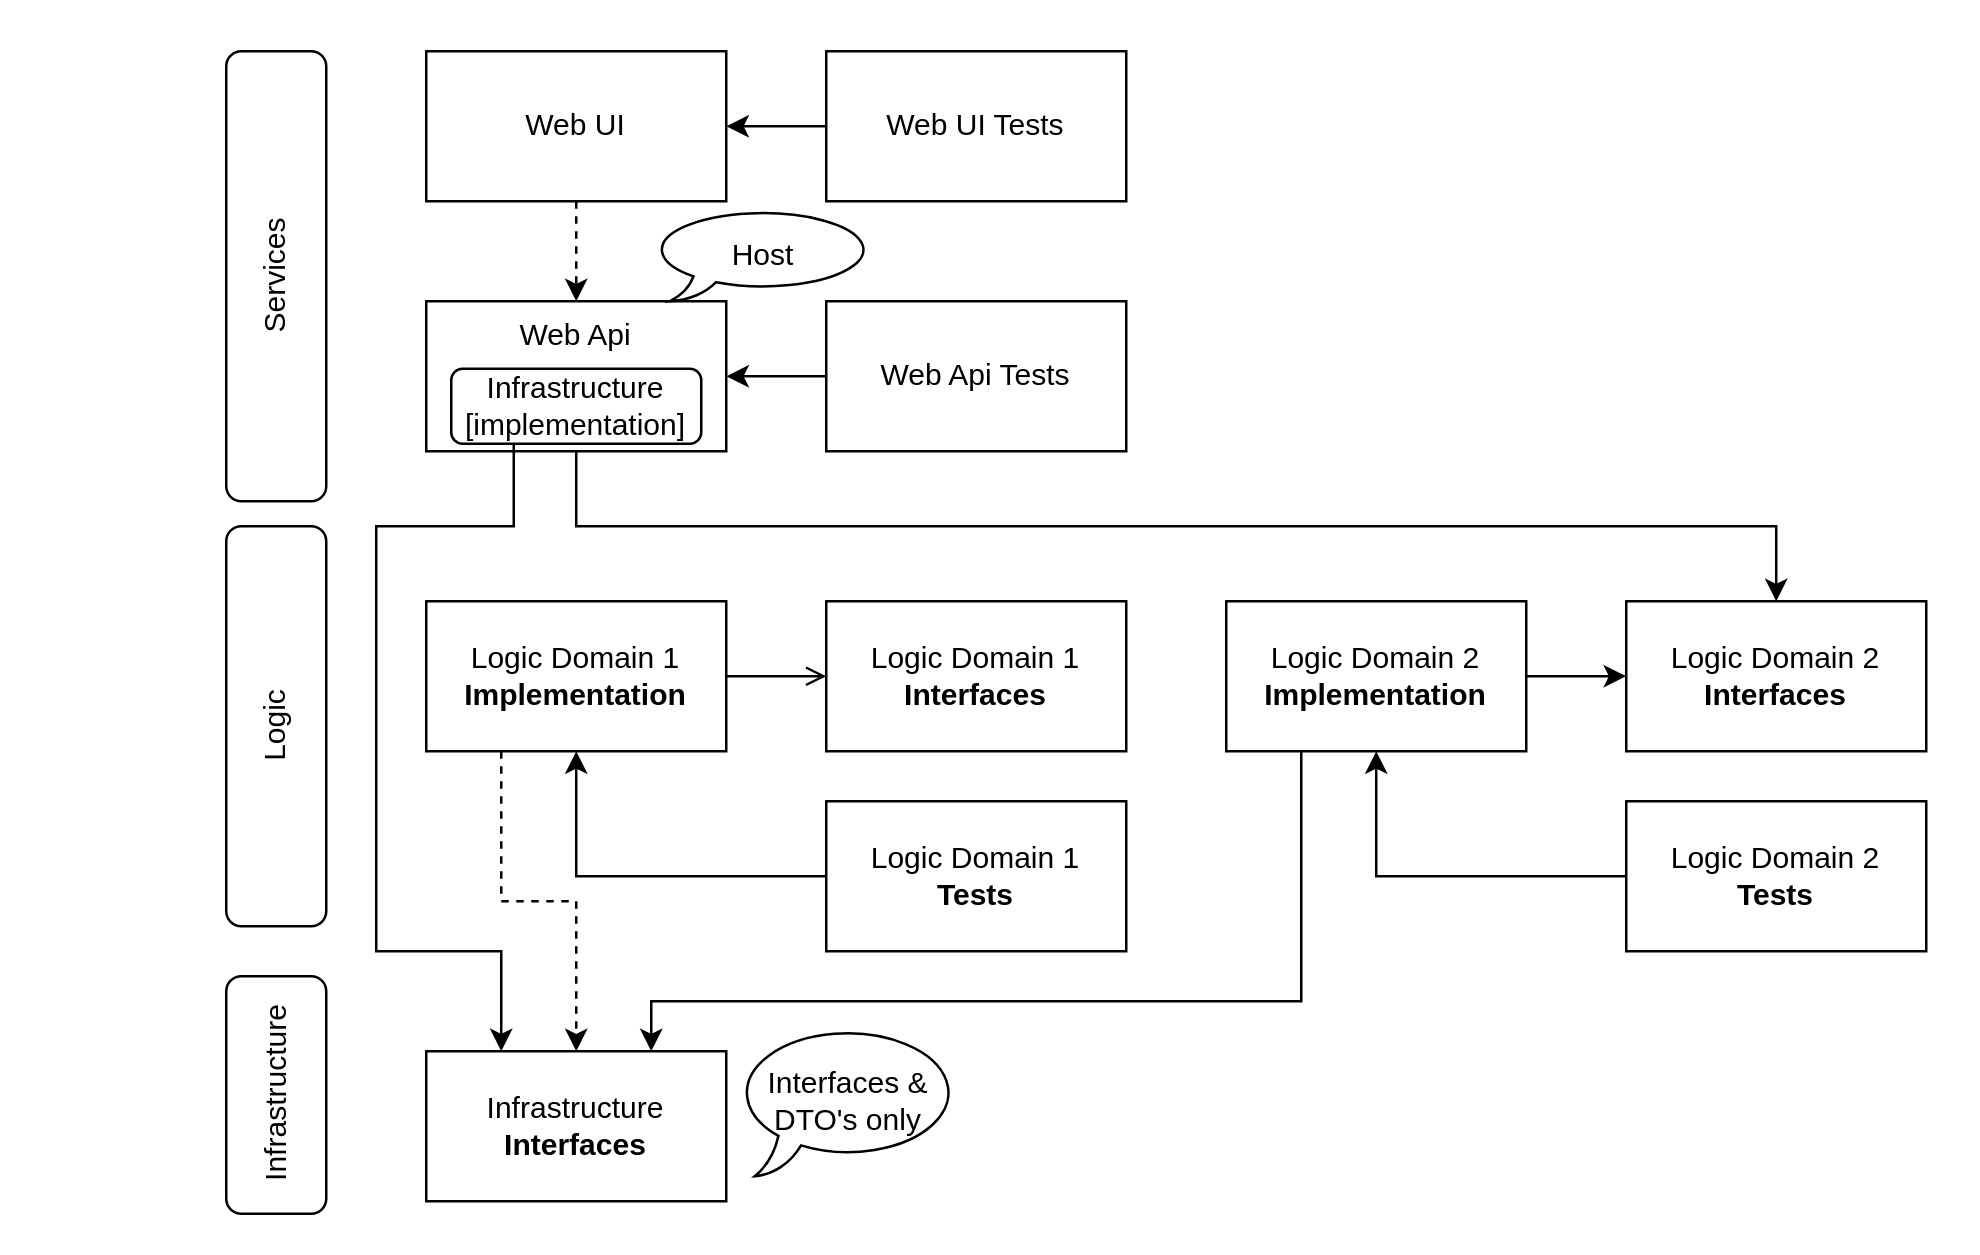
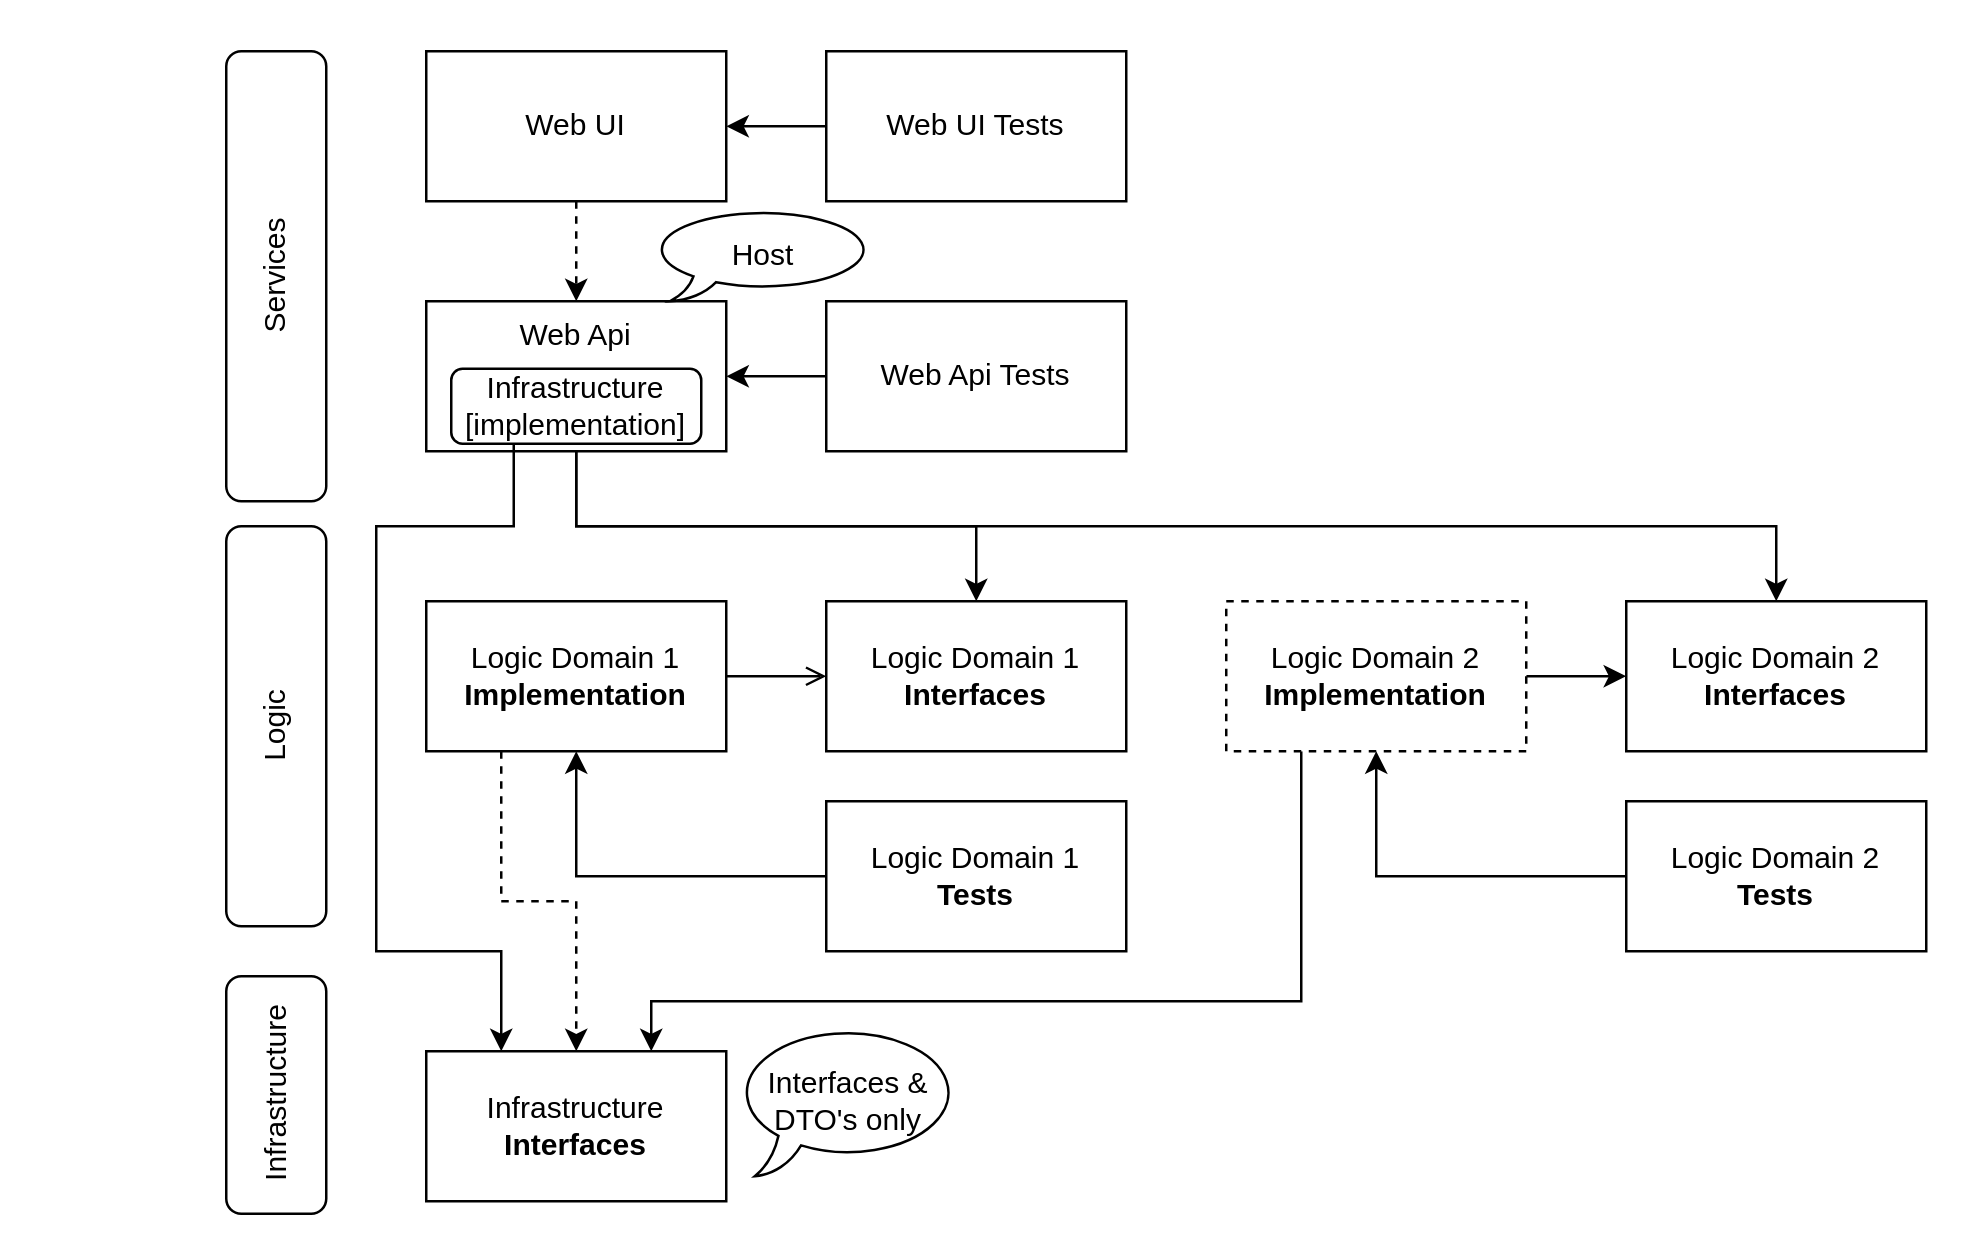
none -> (976, 558)
(1376, 676) -> (1376, 676)
